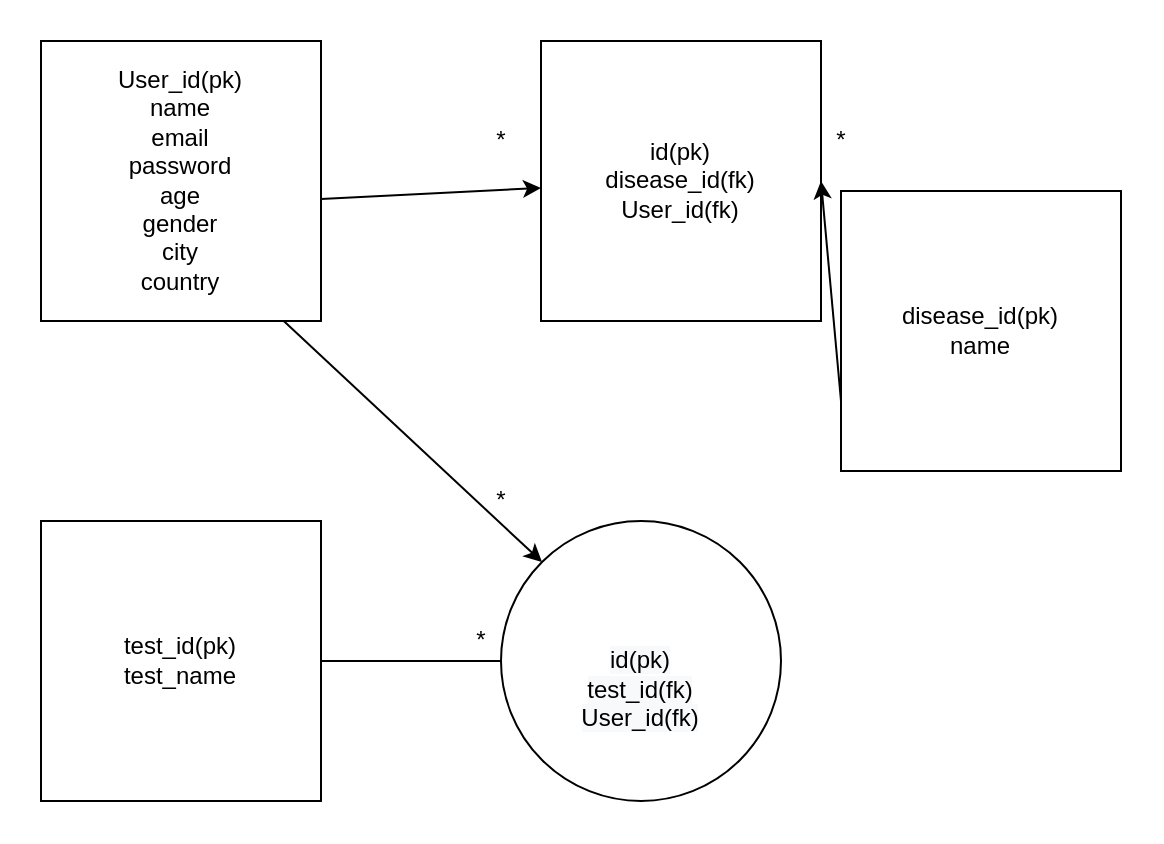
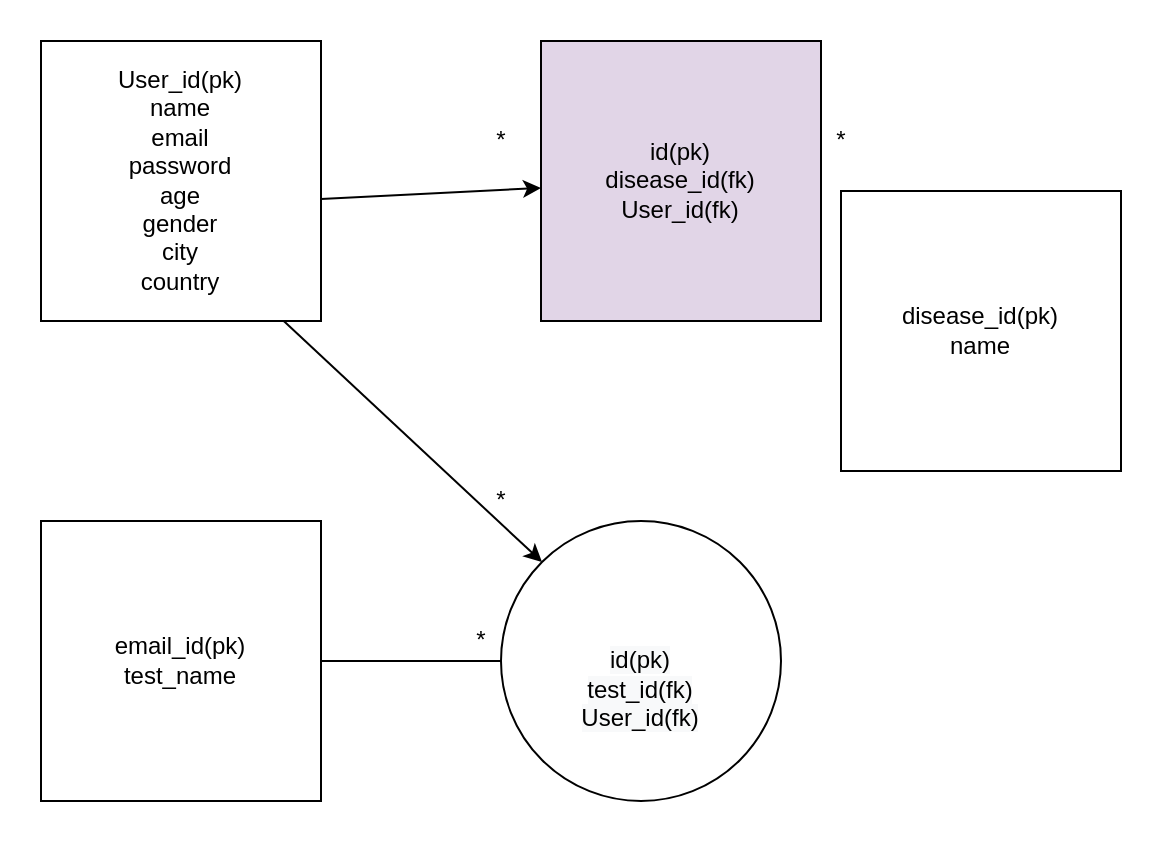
(681, 181) -> (681, 181)
(831, 295) -> none
(181, 661) -> (181, 661)
